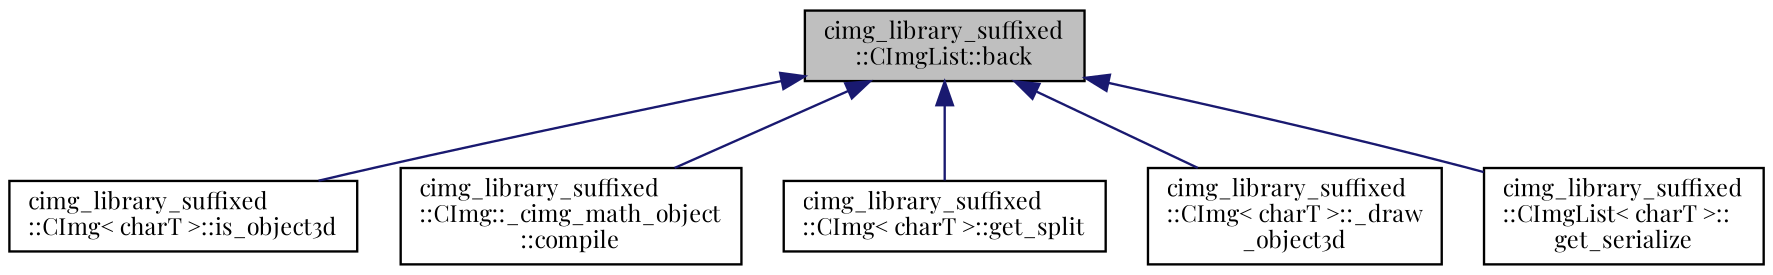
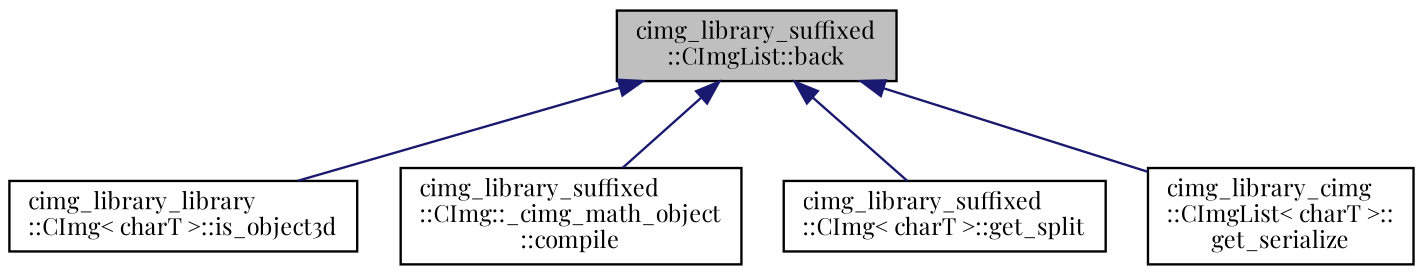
(183, 216) -> (183, 216)
(1295, 216) -> none
(1624, 216) -> (1281, 216)
